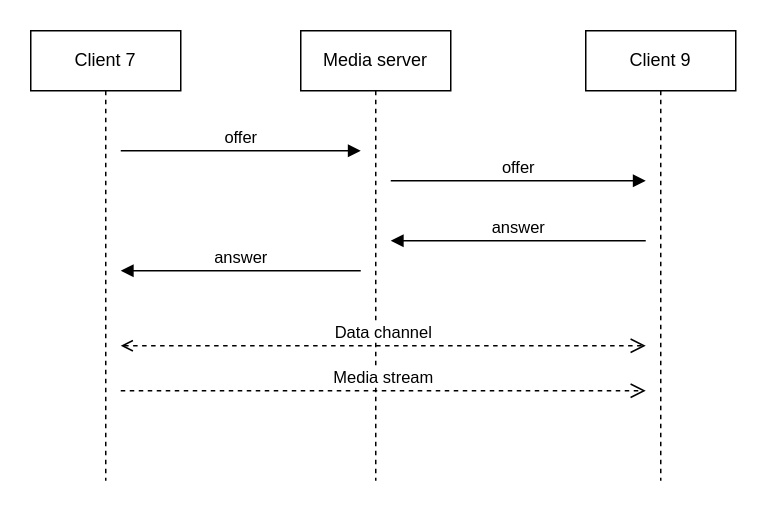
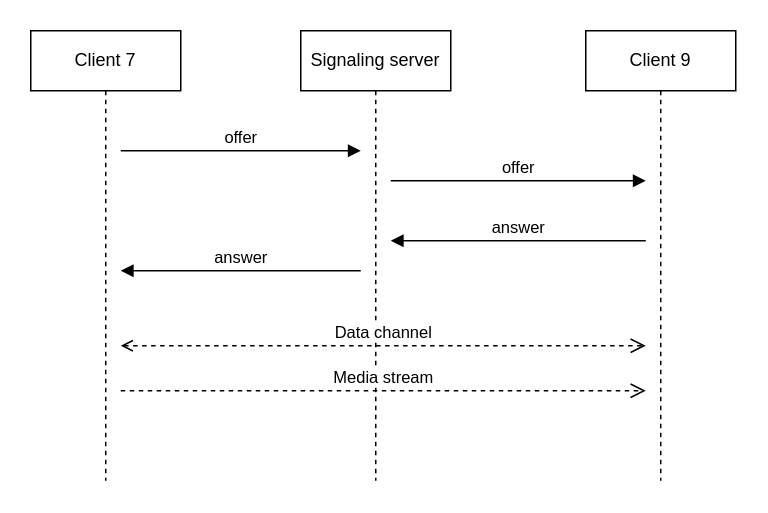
(376, 61) -> (376, 61)
